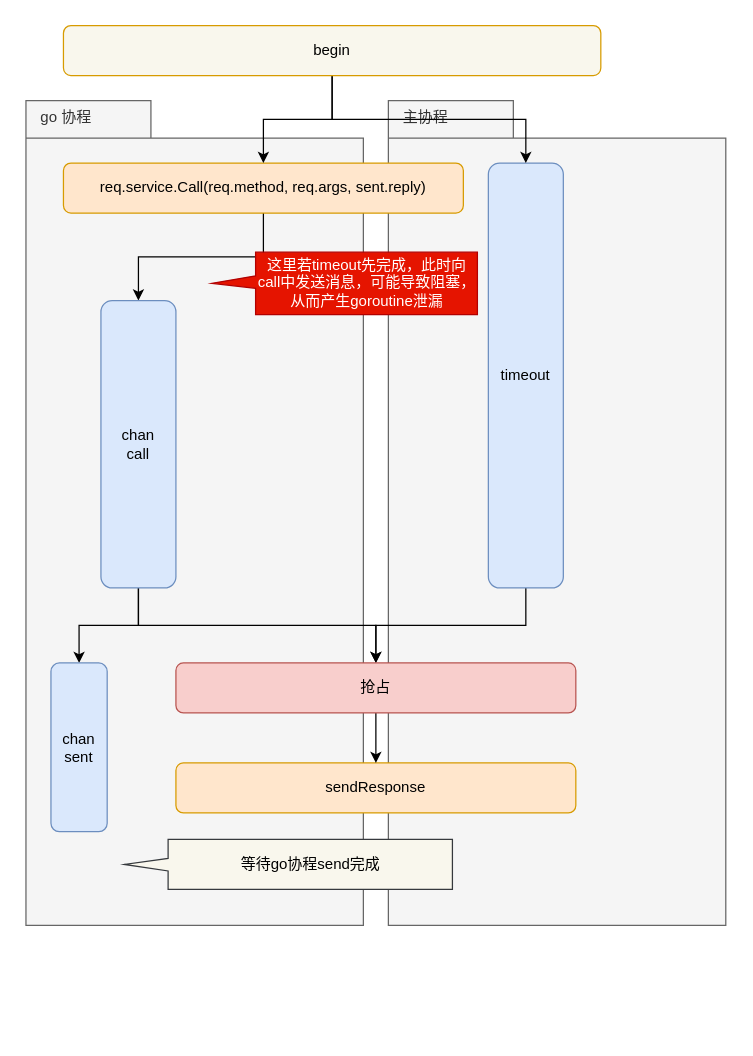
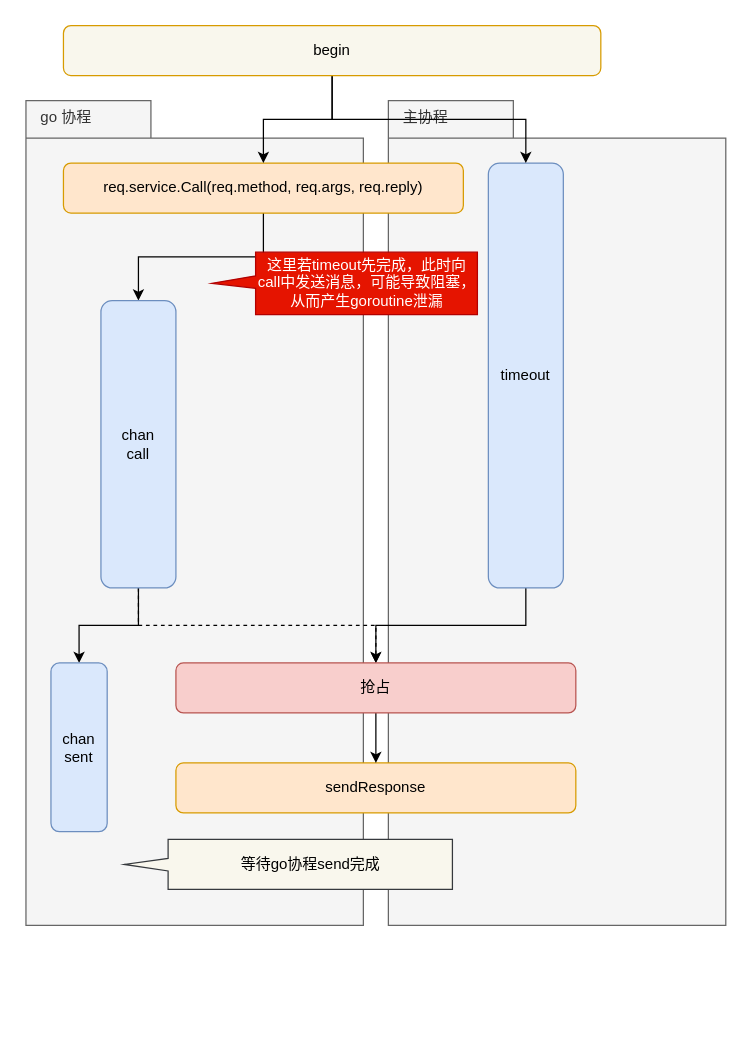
(263, 188) -> (263, 188)
(255, 626) -> (255, 626)
(378, 626) -> (378, 626)
